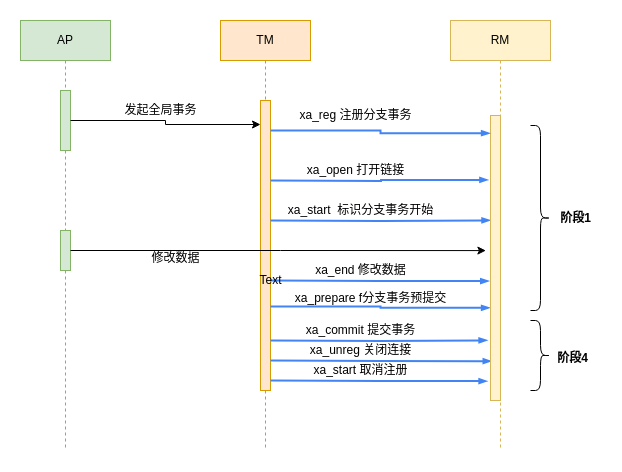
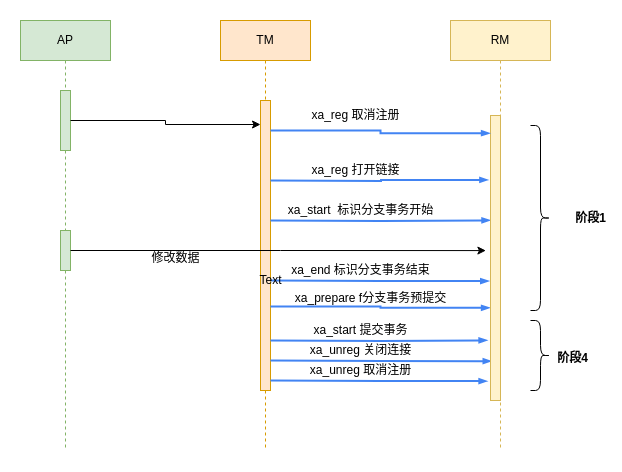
(161, 111) -> none
(356, 116) -> (356, 116)
(356, 171) -> (356, 171)
(576, 219) -> (591, 219)
(361, 271) -> (361, 271)
(361, 331) -> (361, 331)
(361, 371) -> (361, 371)
